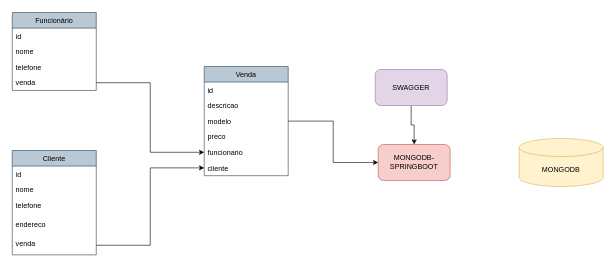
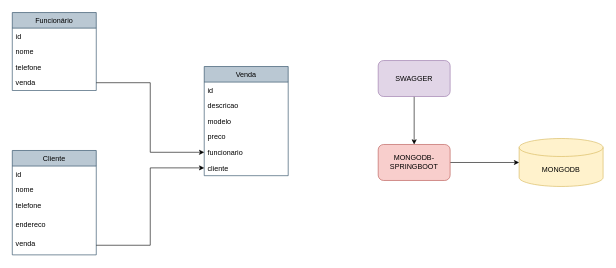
(411, 87) -> (414, 78)
(352, 162) -> none
none -> (482, 162)
